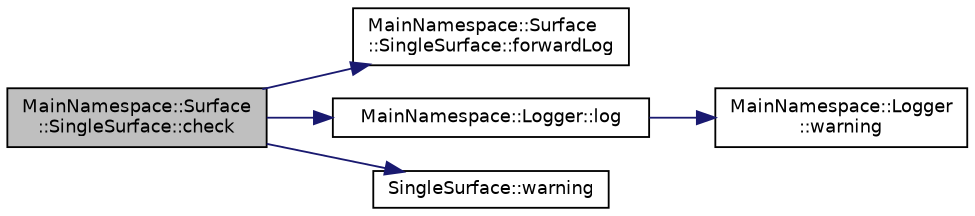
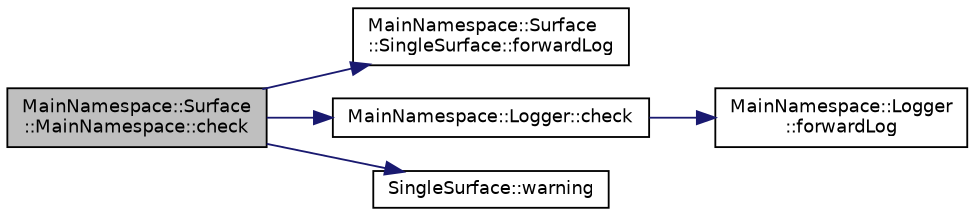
(137, 118) -> (137, 118)
(491, 118) -> (491, 118)
(841, 118) -> (841, 118)
